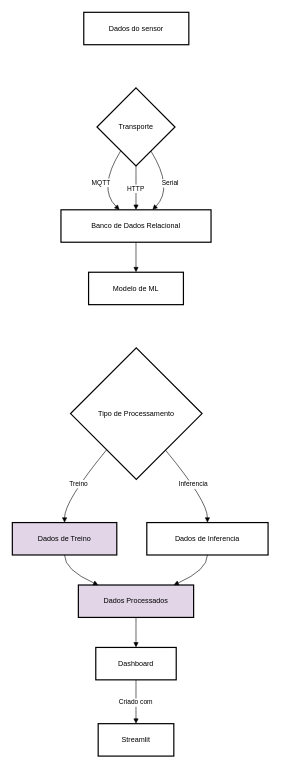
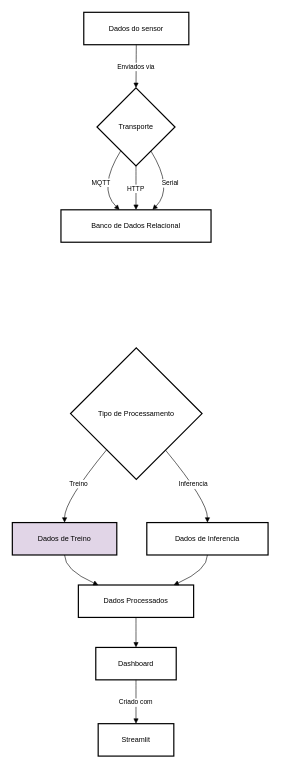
none -> (136, 66)
(136, 266) -> none
(136, 288) -> none
(136, 601) -> (136, 601)
